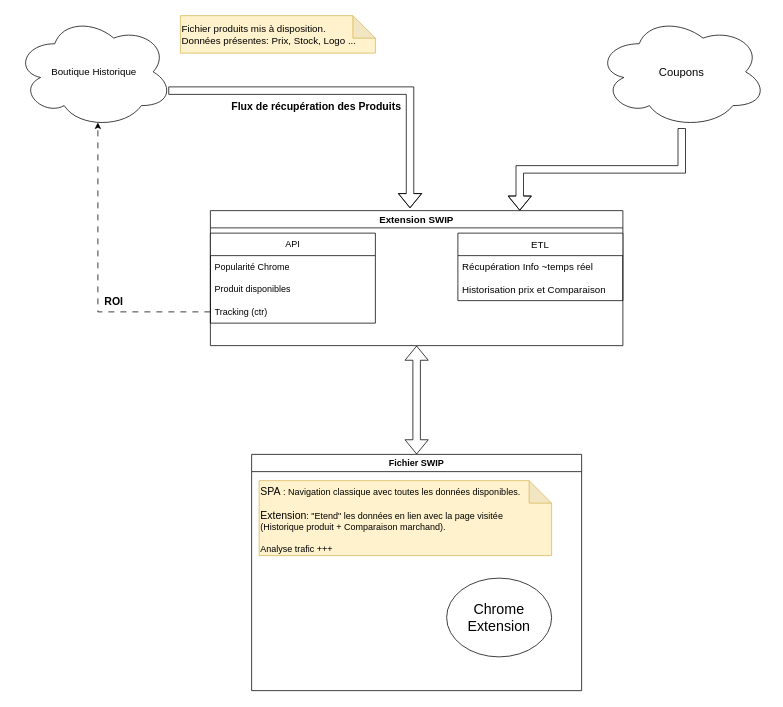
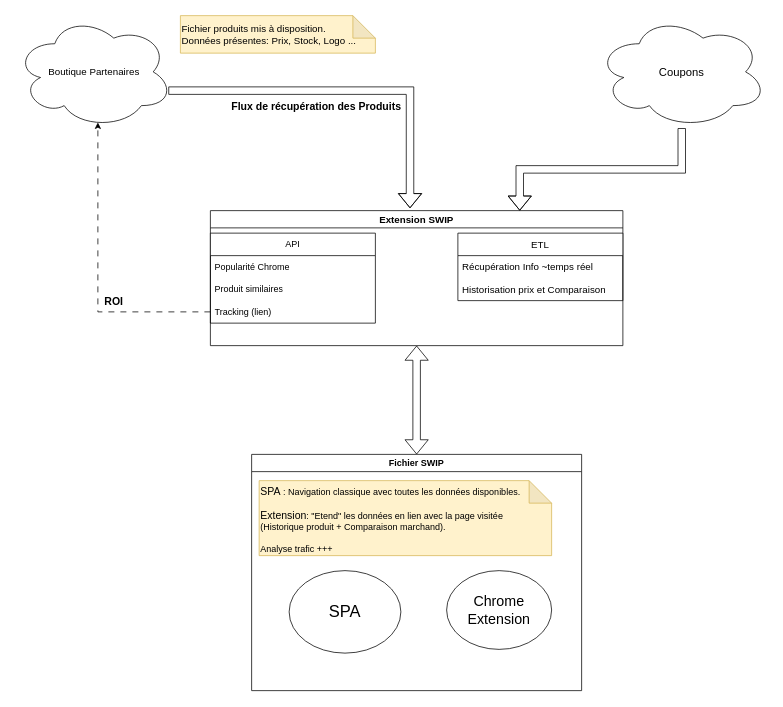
(94, 72) -> (94, 72)
(257, 289) -> (253, 289)
(248, 312) -> (248, 312)
none -> (345, 612)
(499, 617) -> (499, 610)
